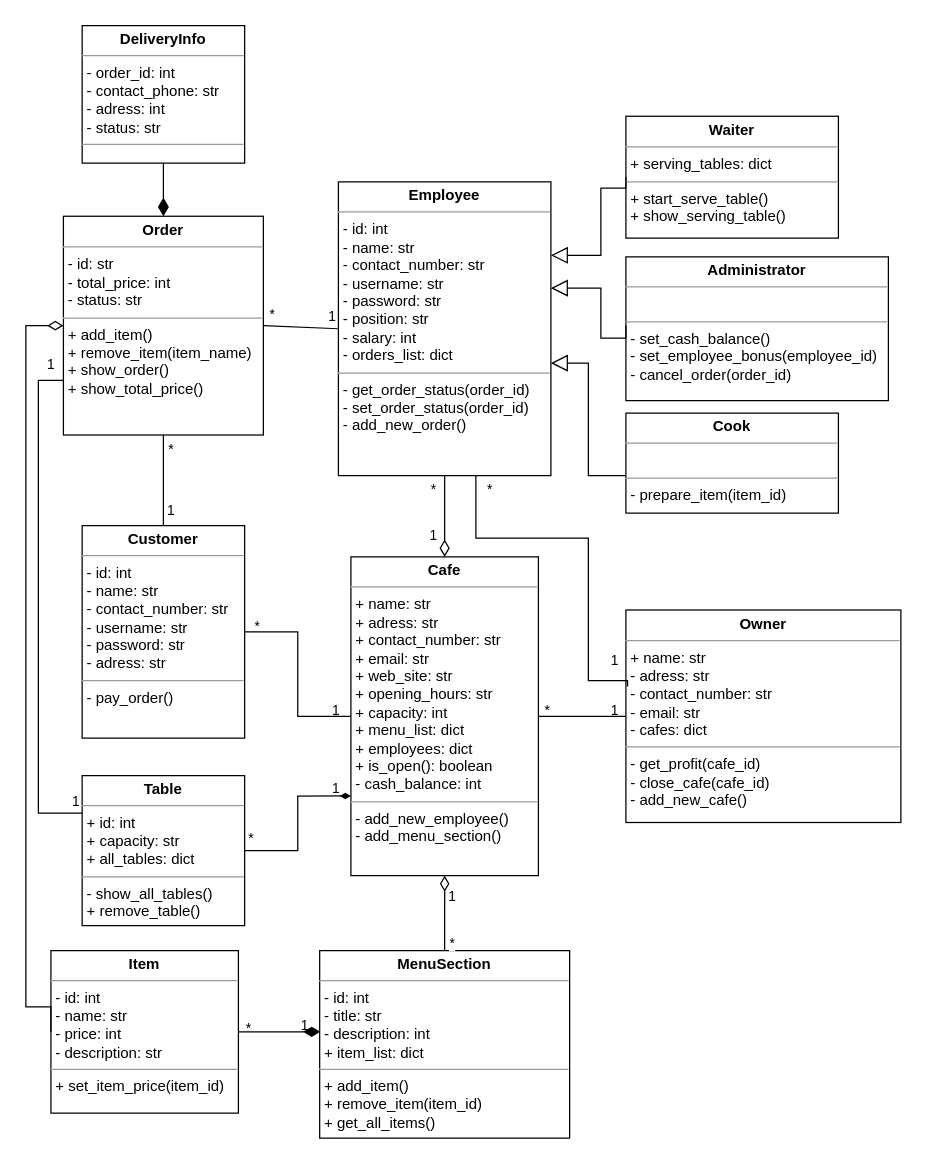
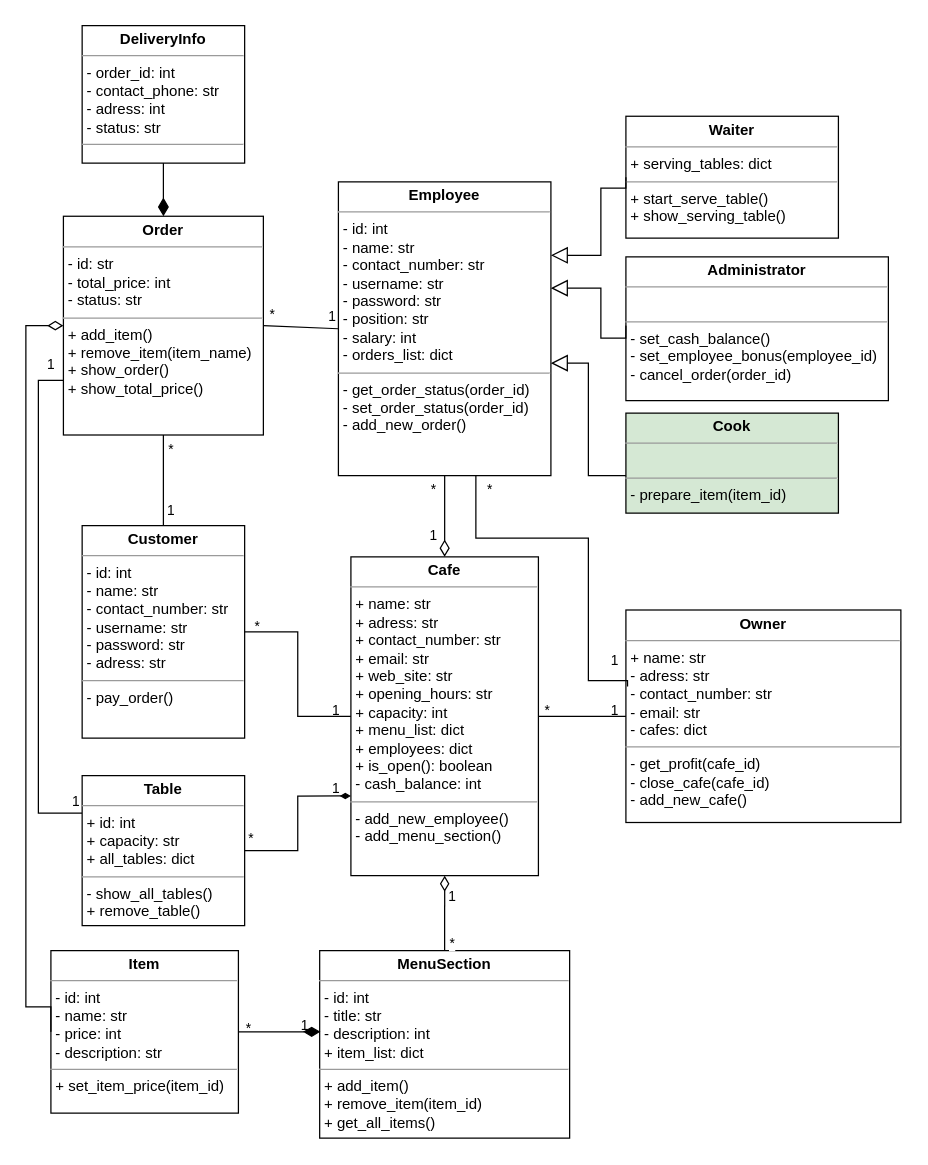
(732, 463) -> (732, 463)
